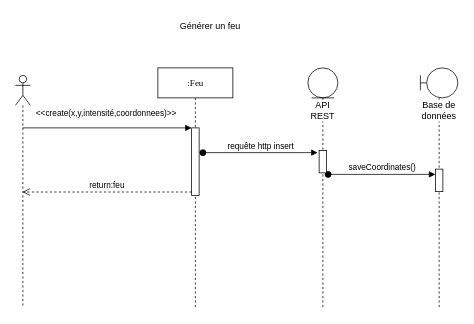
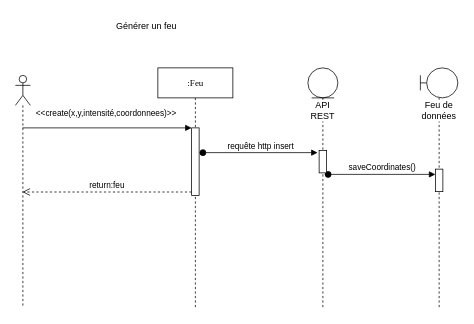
(210, 27) -> (147, 27)
(439, 111) -> (439, 111)
